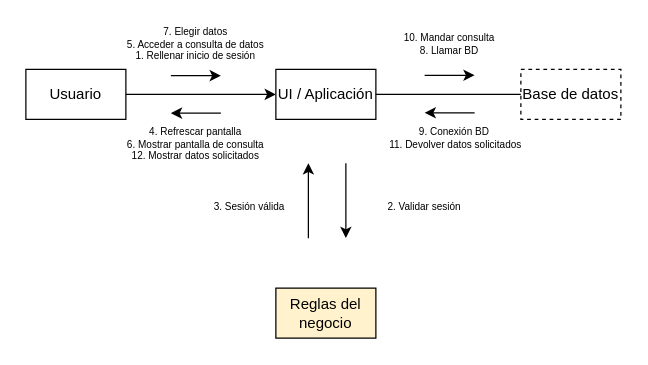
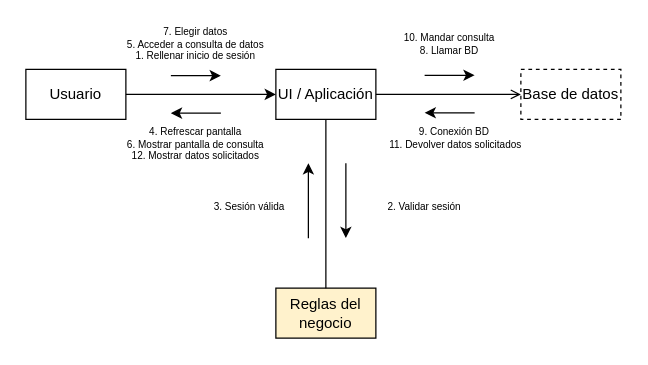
(516, 94) -> (515, 94)
none -> (326, 204)
